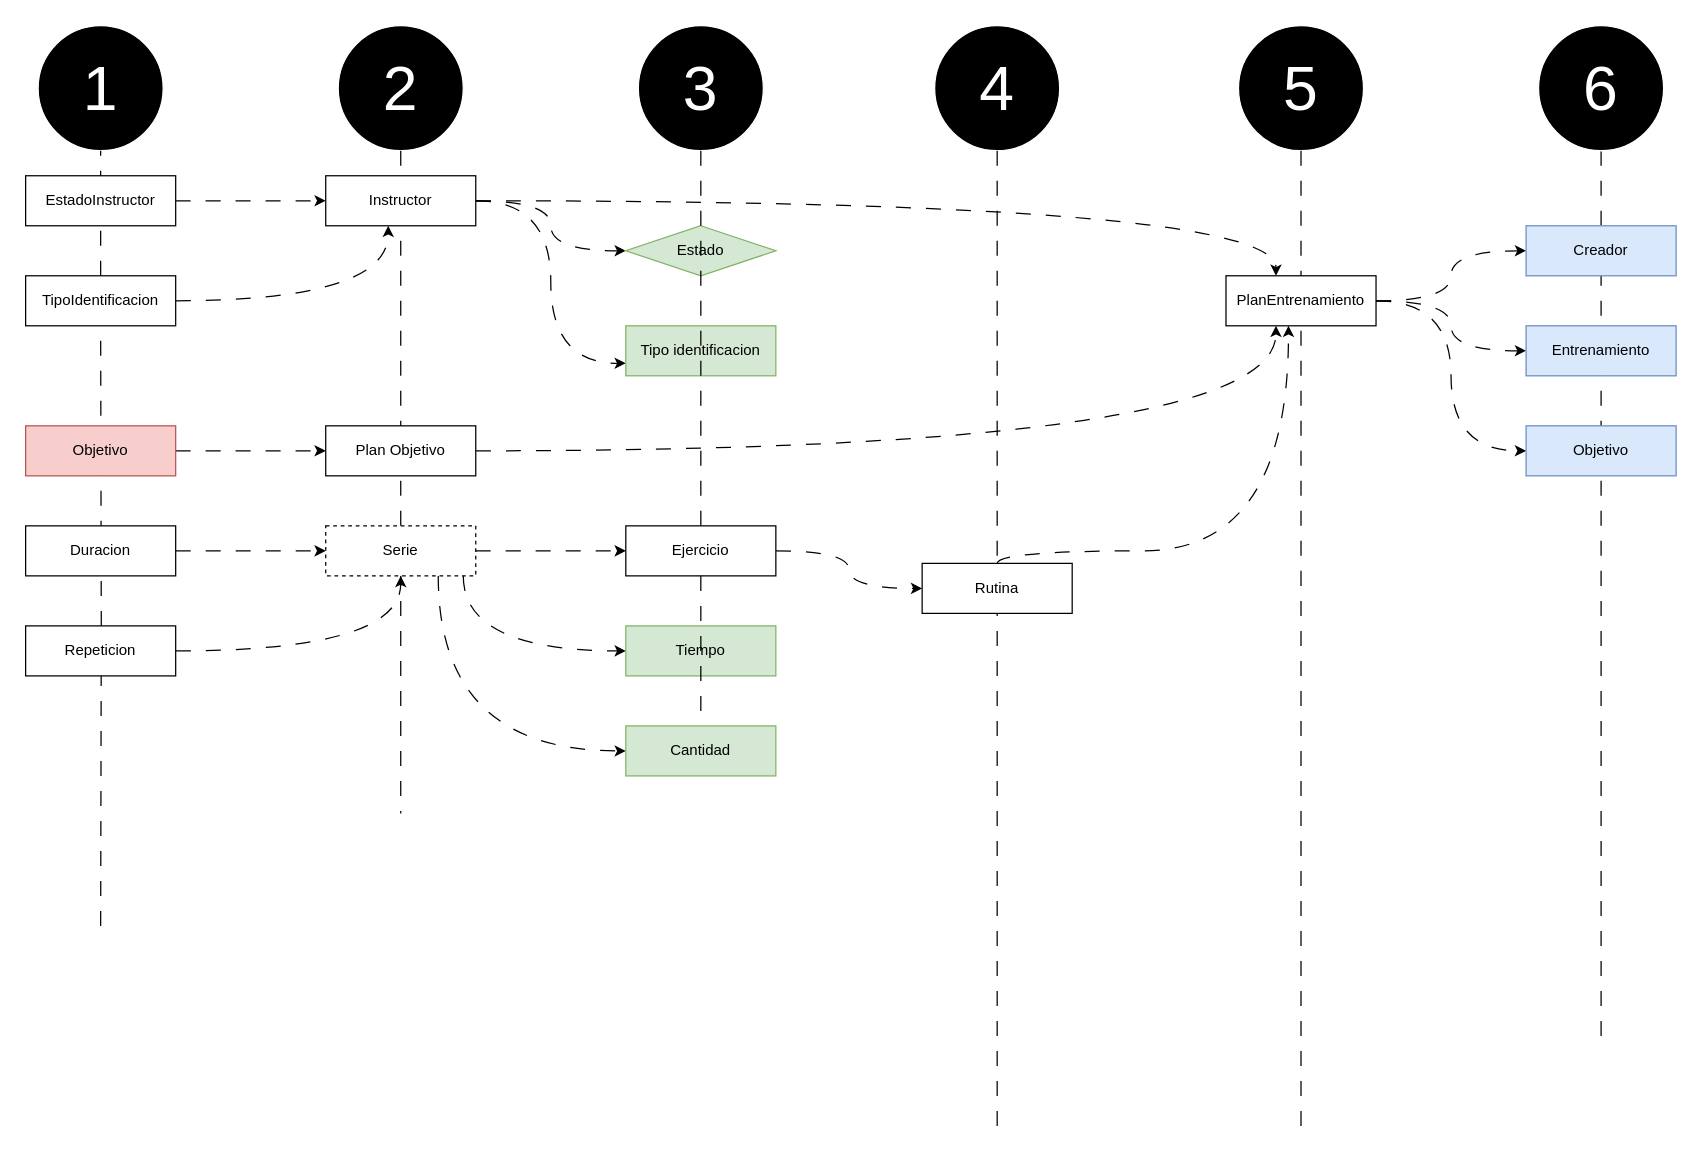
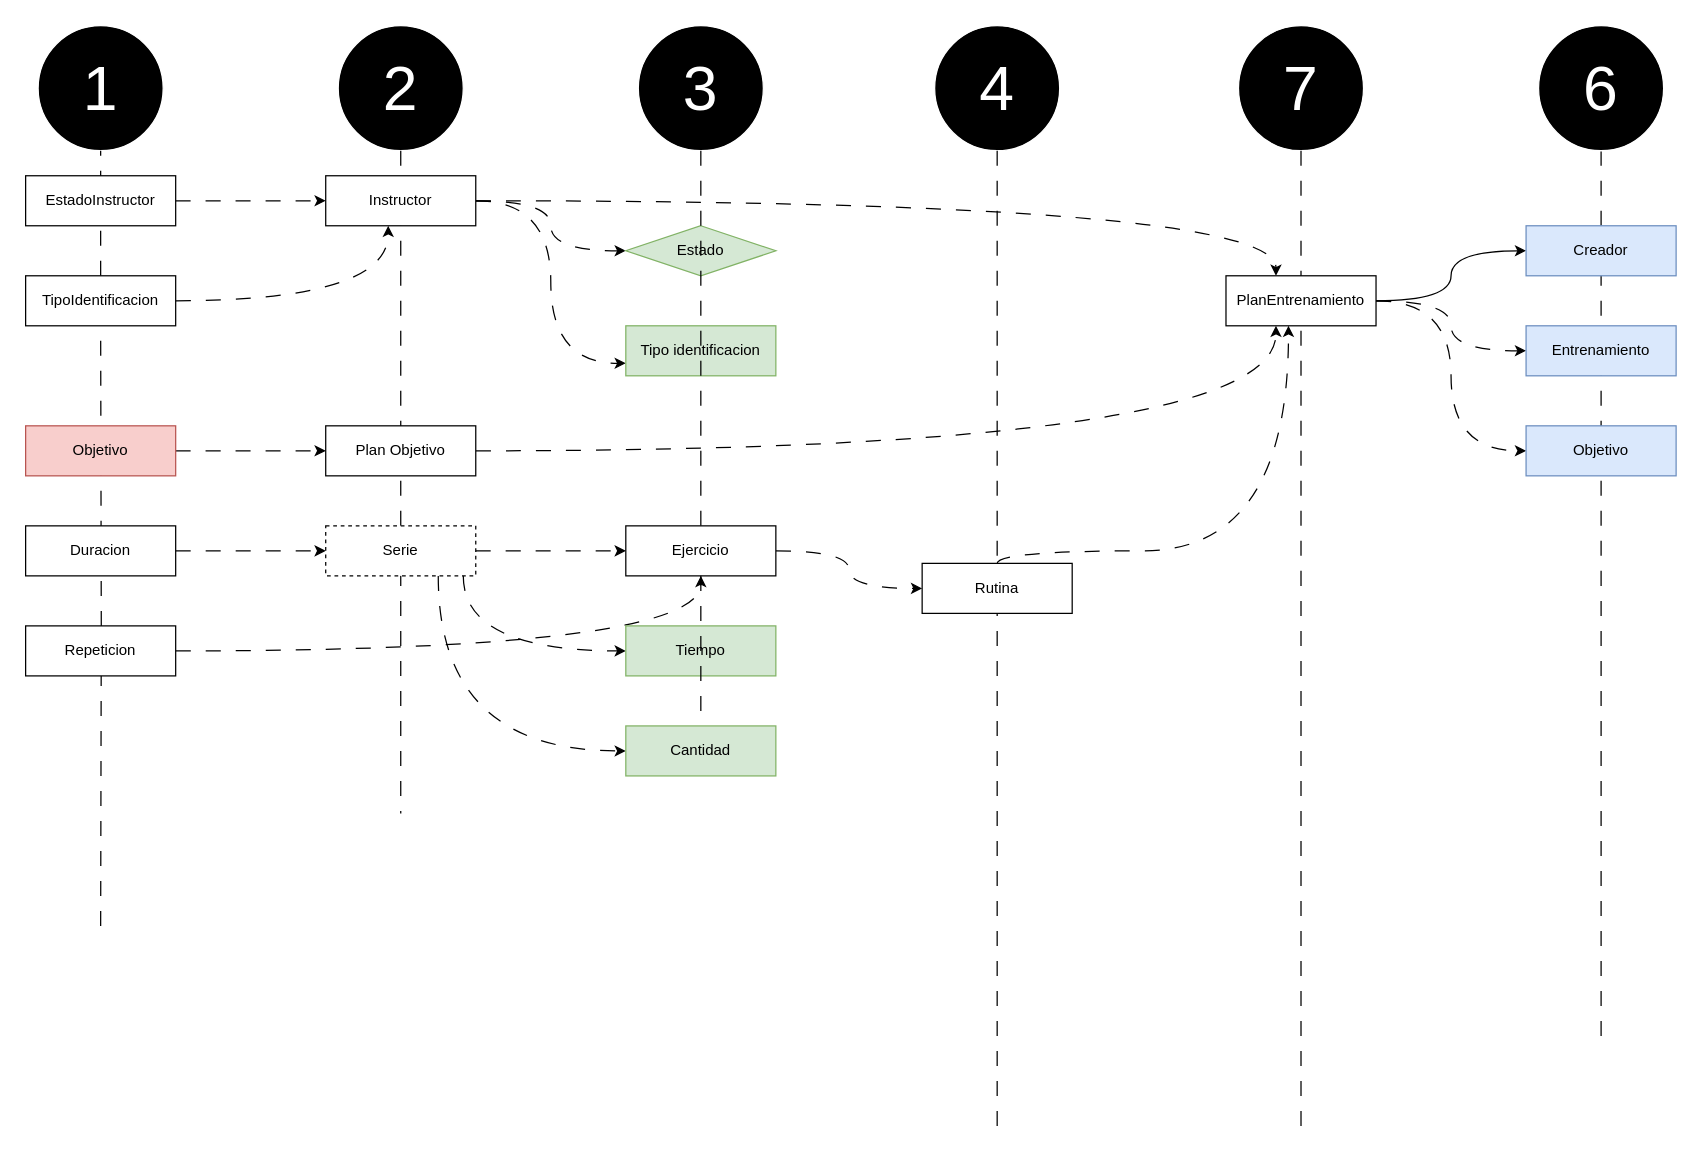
(1301, 88) -> (1301, 88)
(1497, 251) -> (1497, 251)
(332, 637) -> (687, 602)
